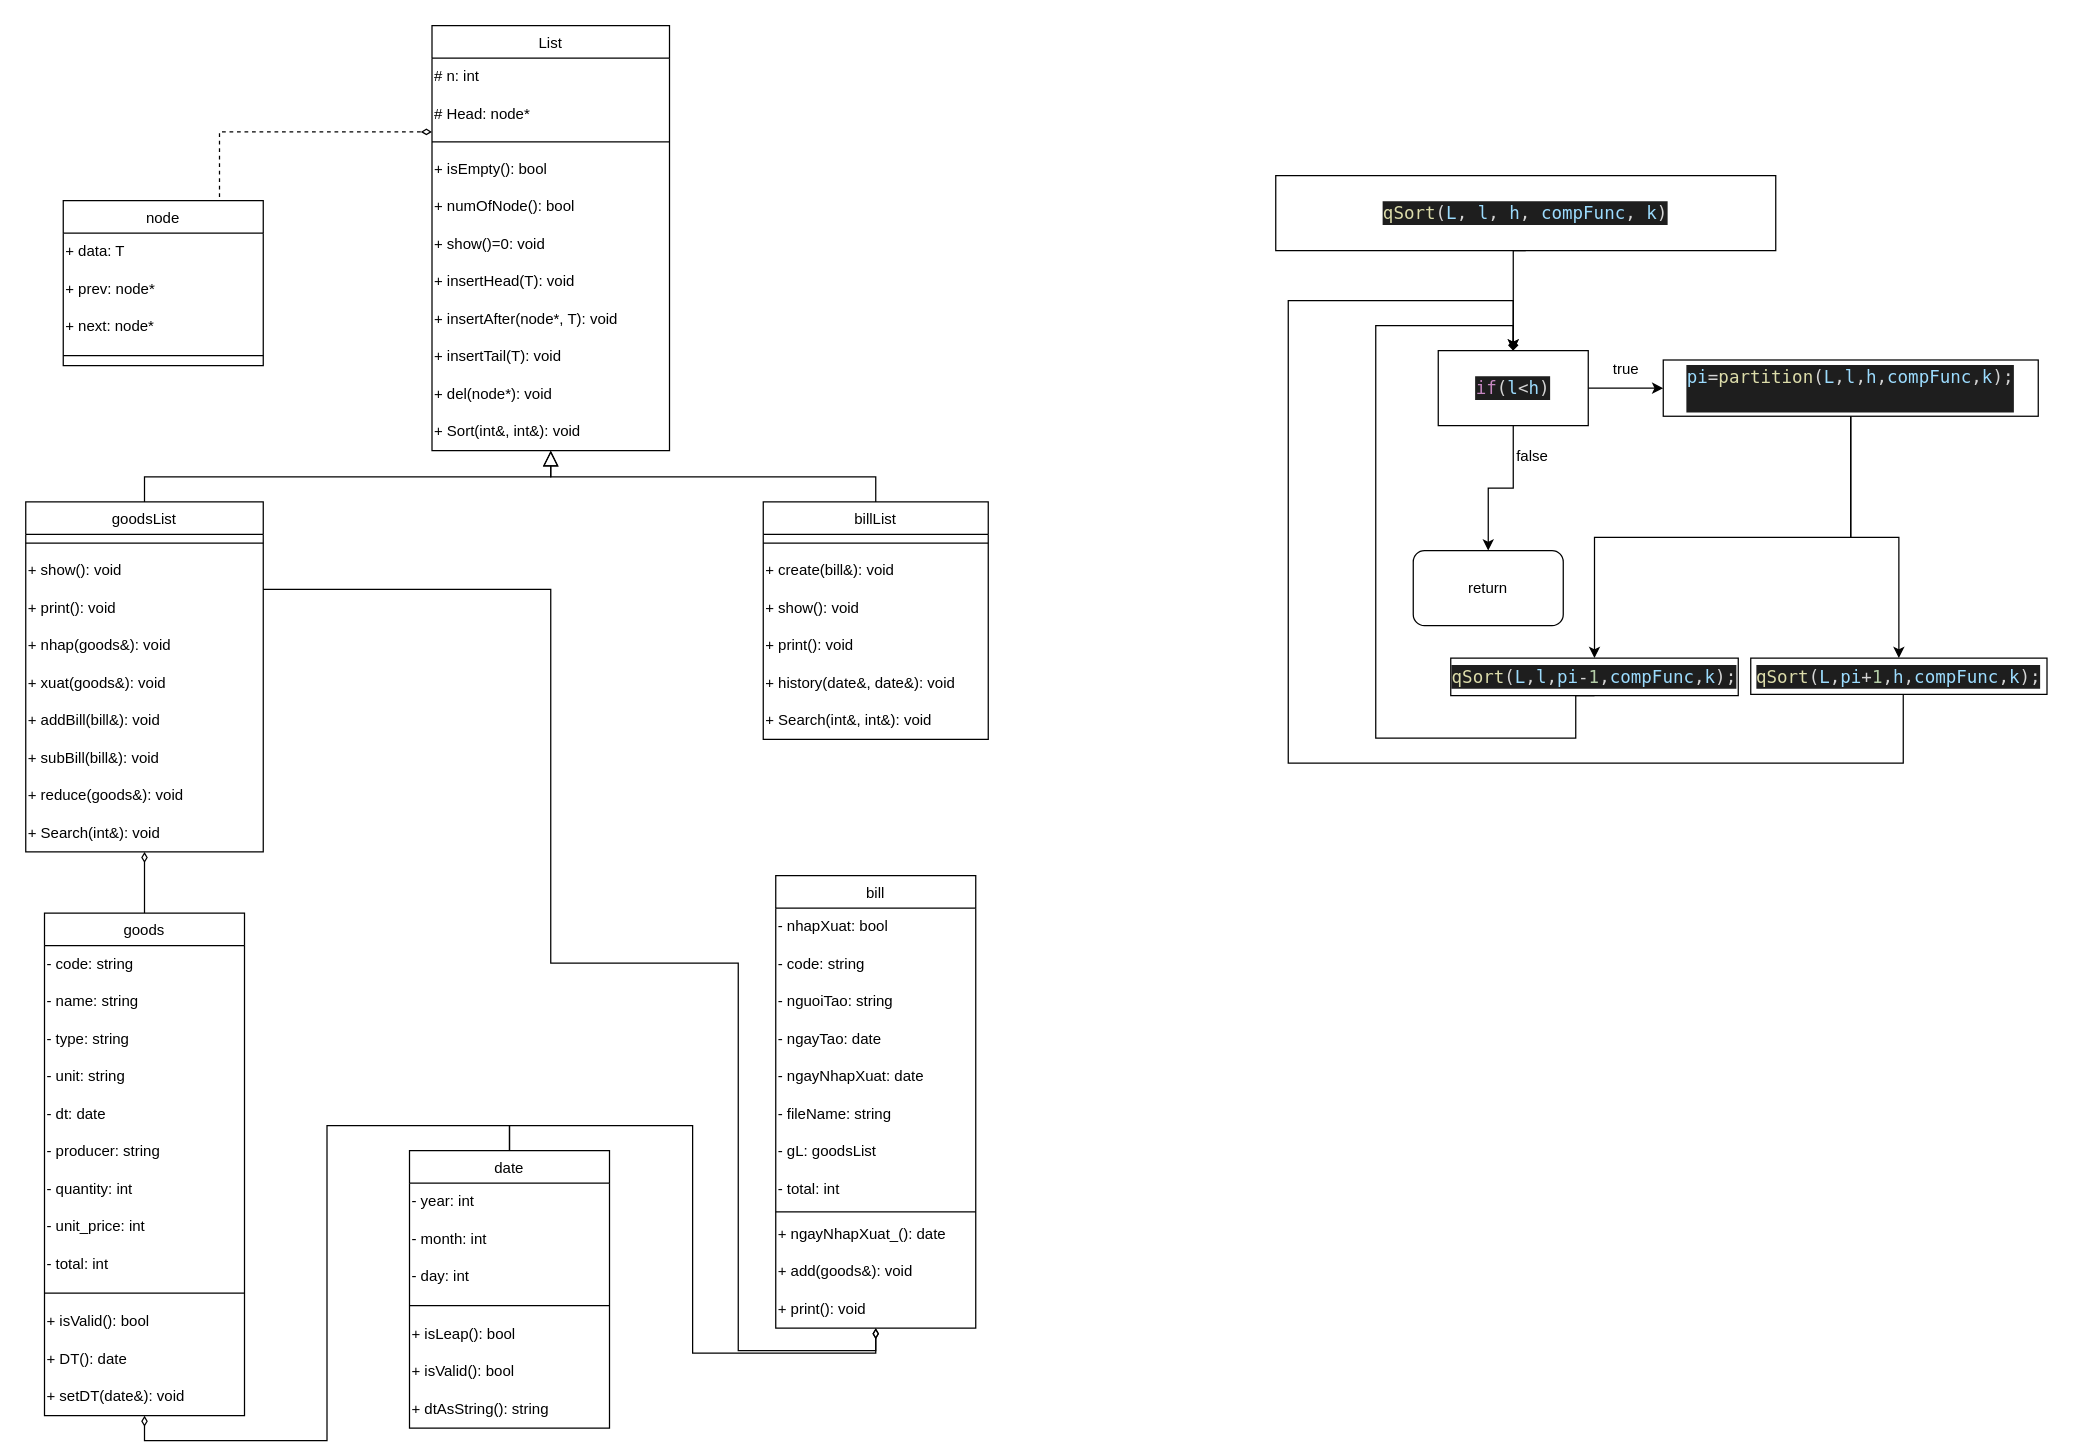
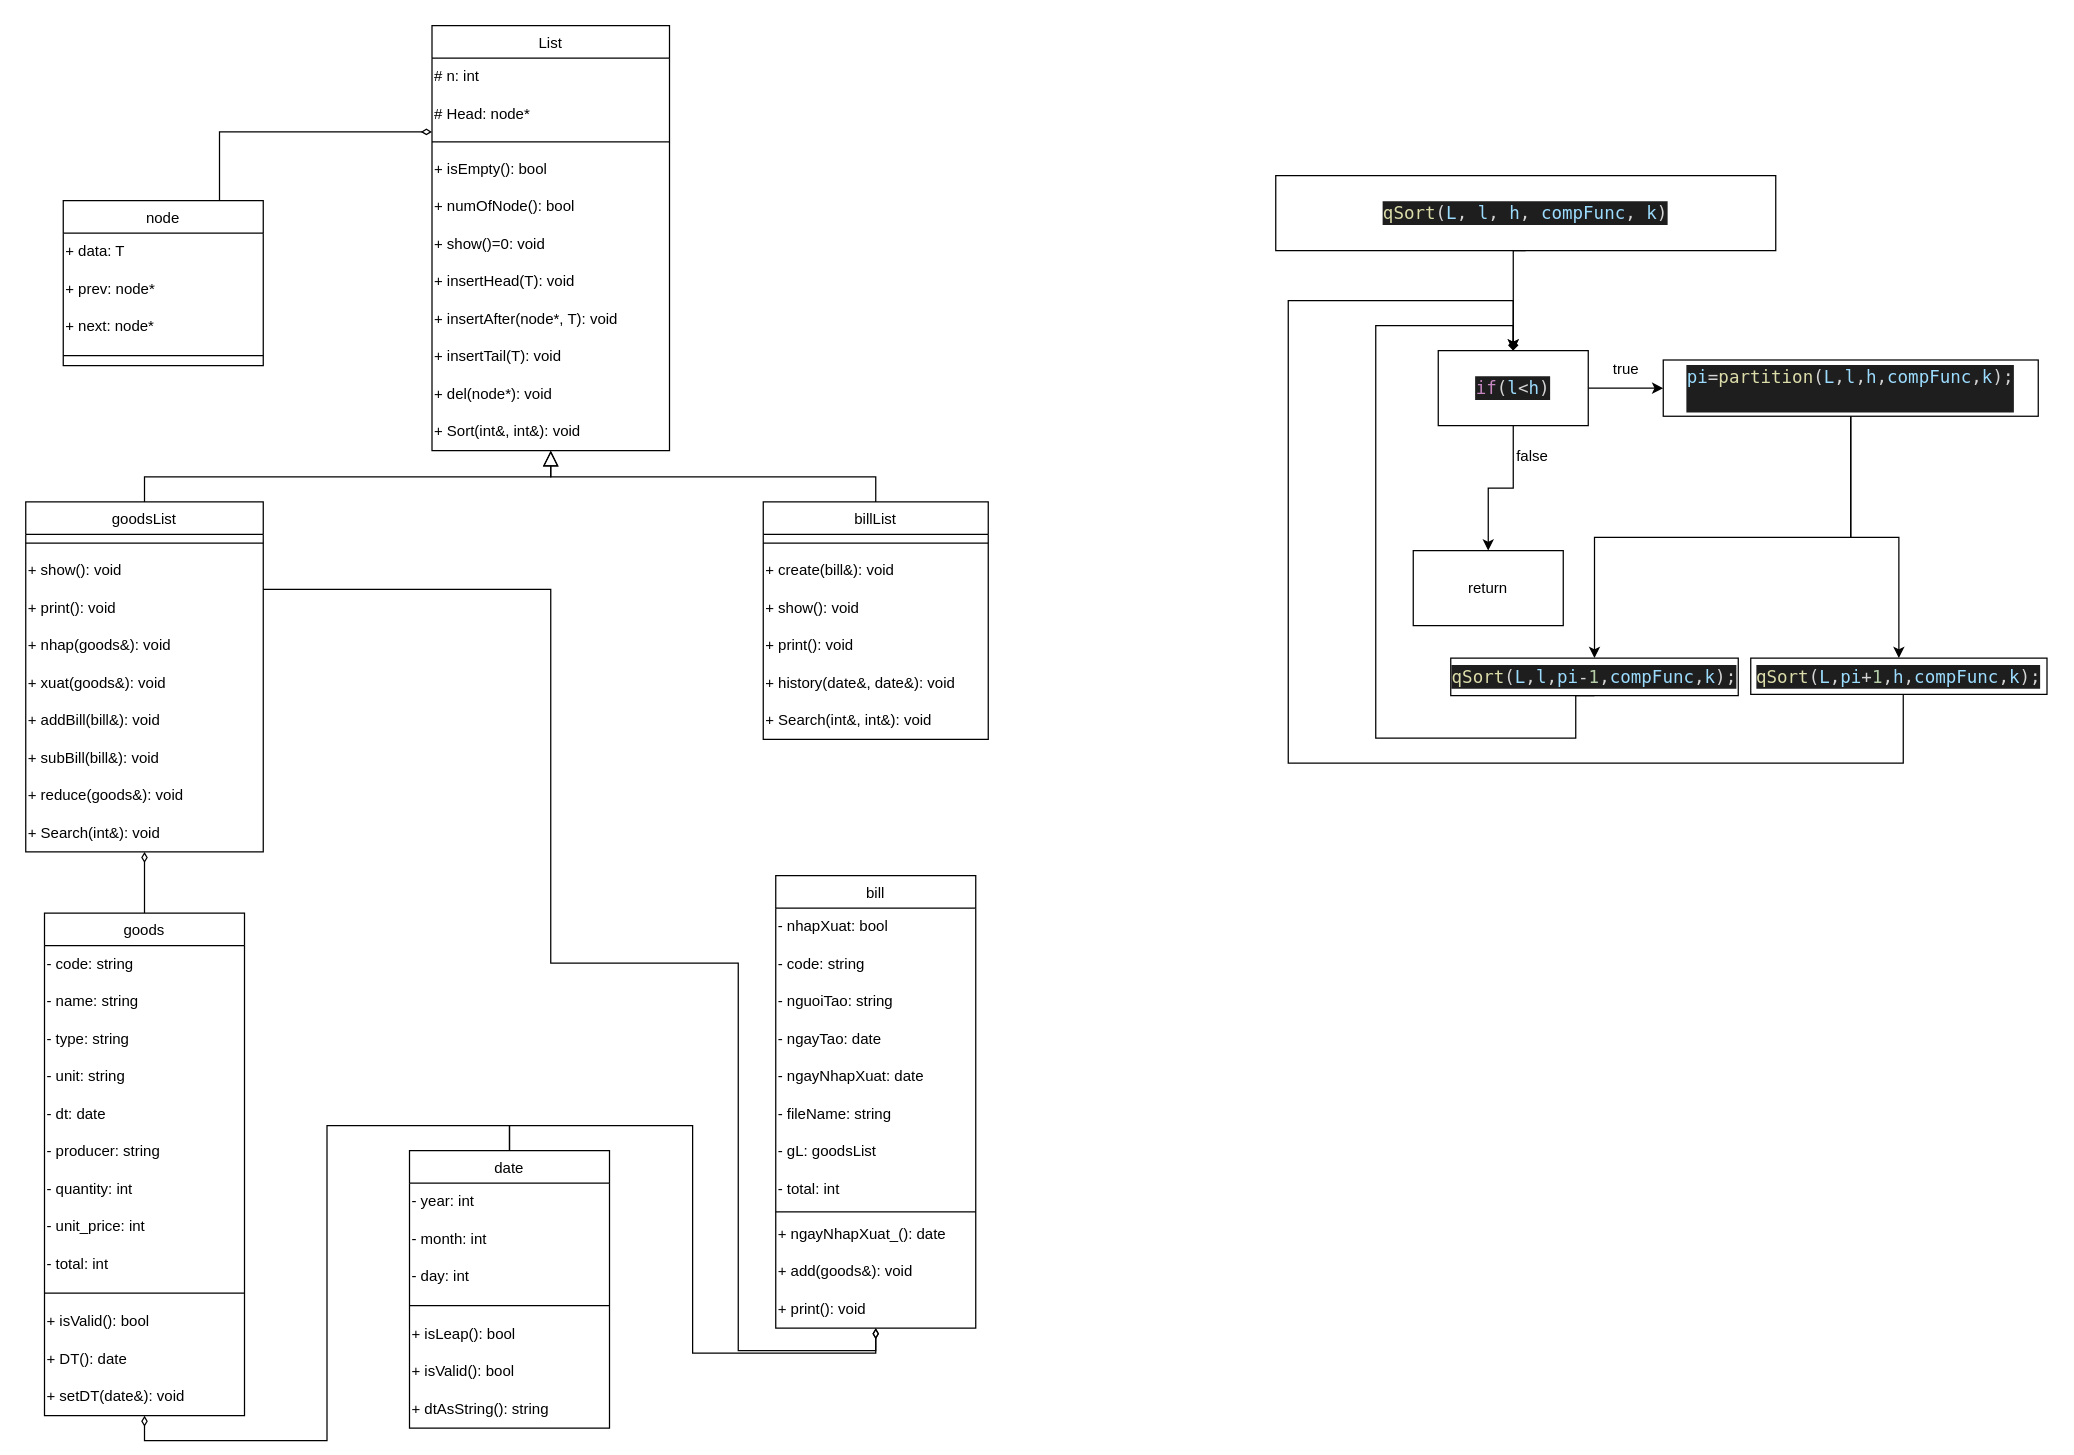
(284, 132) -> (284, 132)
(1488, 588) -> (1488, 588)
